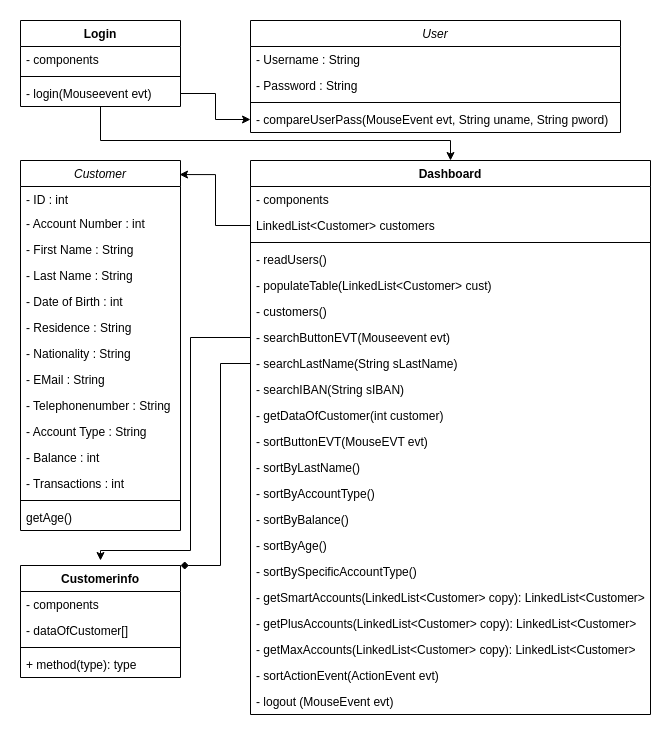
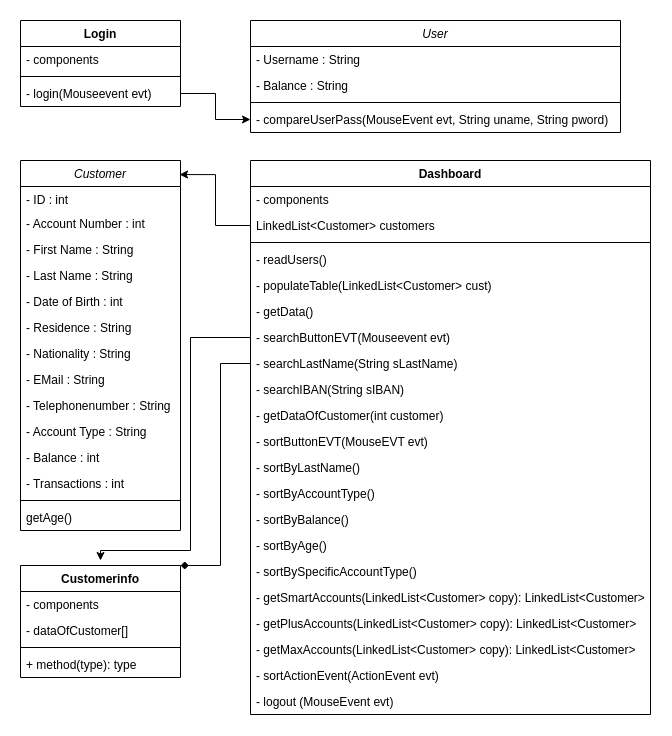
(312, 86) -> (307, 86)
(266, 141) -> none
(298, 312) -> (291, 312)
